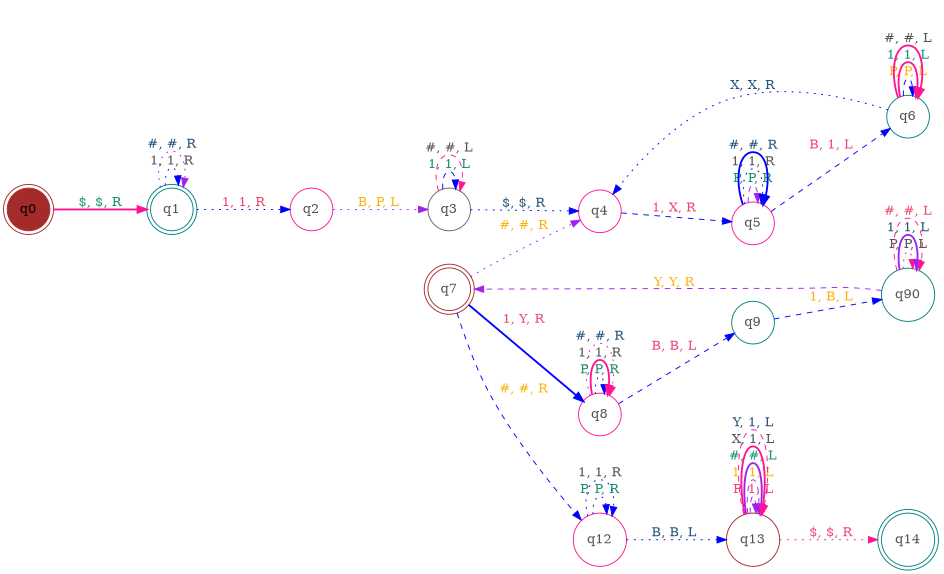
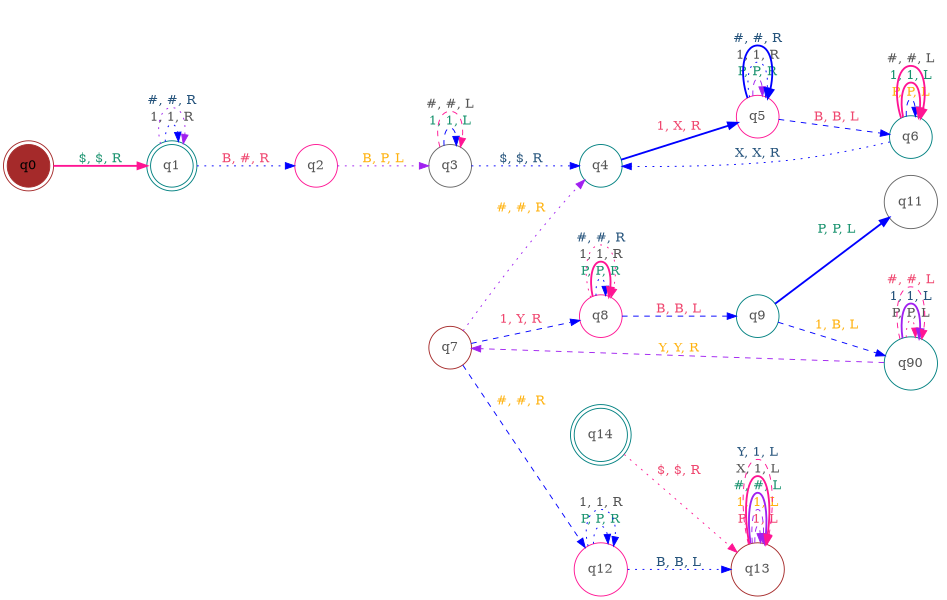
(831, 145) -> (837, 117)
(244, 202) -> (246, 159)
none -> (911, 202)
(600, 211) -> (601, 166)
(672, 217) -> (675, 143)
(449, 289) -> (450, 348)
(522, 350) -> (521, 333)
(824, 540) -> (677, 500)
